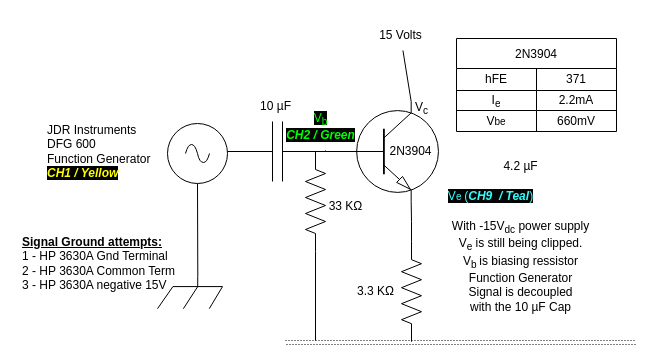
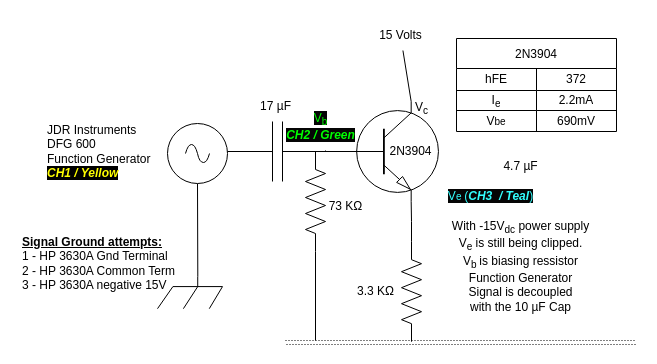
(577, 80) -> (577, 80)
(276, 107) -> (276, 107)
(577, 122) -> (577, 122)
(521, 167) -> (521, 167)
(491, 197) -> (491, 197)
(346, 207) -> (346, 207)
